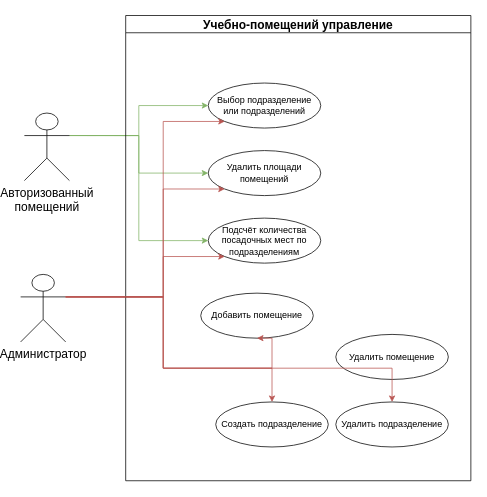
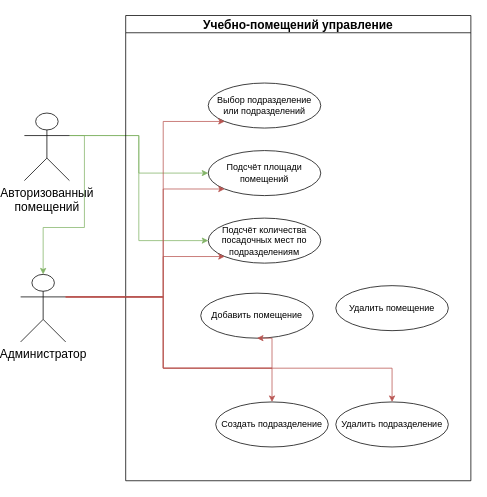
(156, 105) -> (84, 204)
(264, 173) -> (264, 173)
(392, 357) -> (392, 308)
